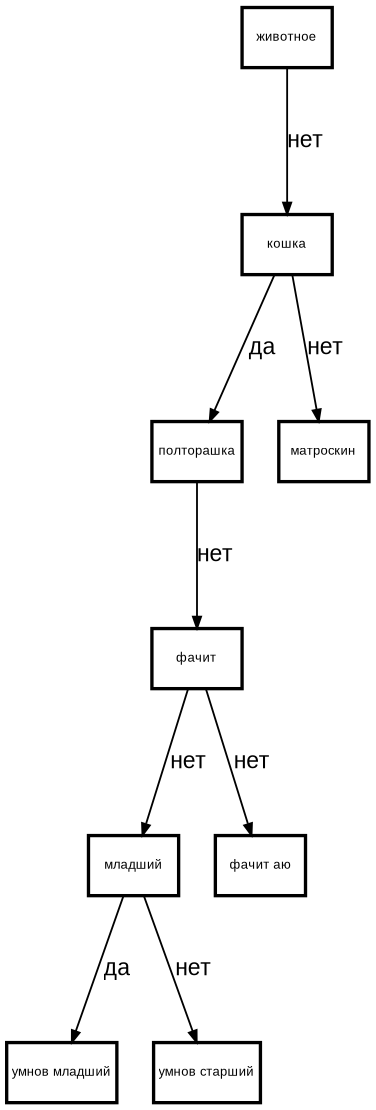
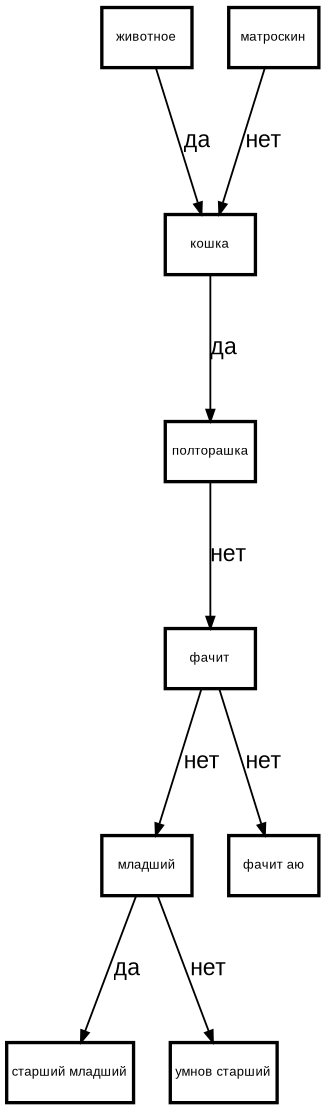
(306, 141) -> (197, 141)
(304, 342) -> (244, 135)
(62, 1073) -> (70, 1073)
